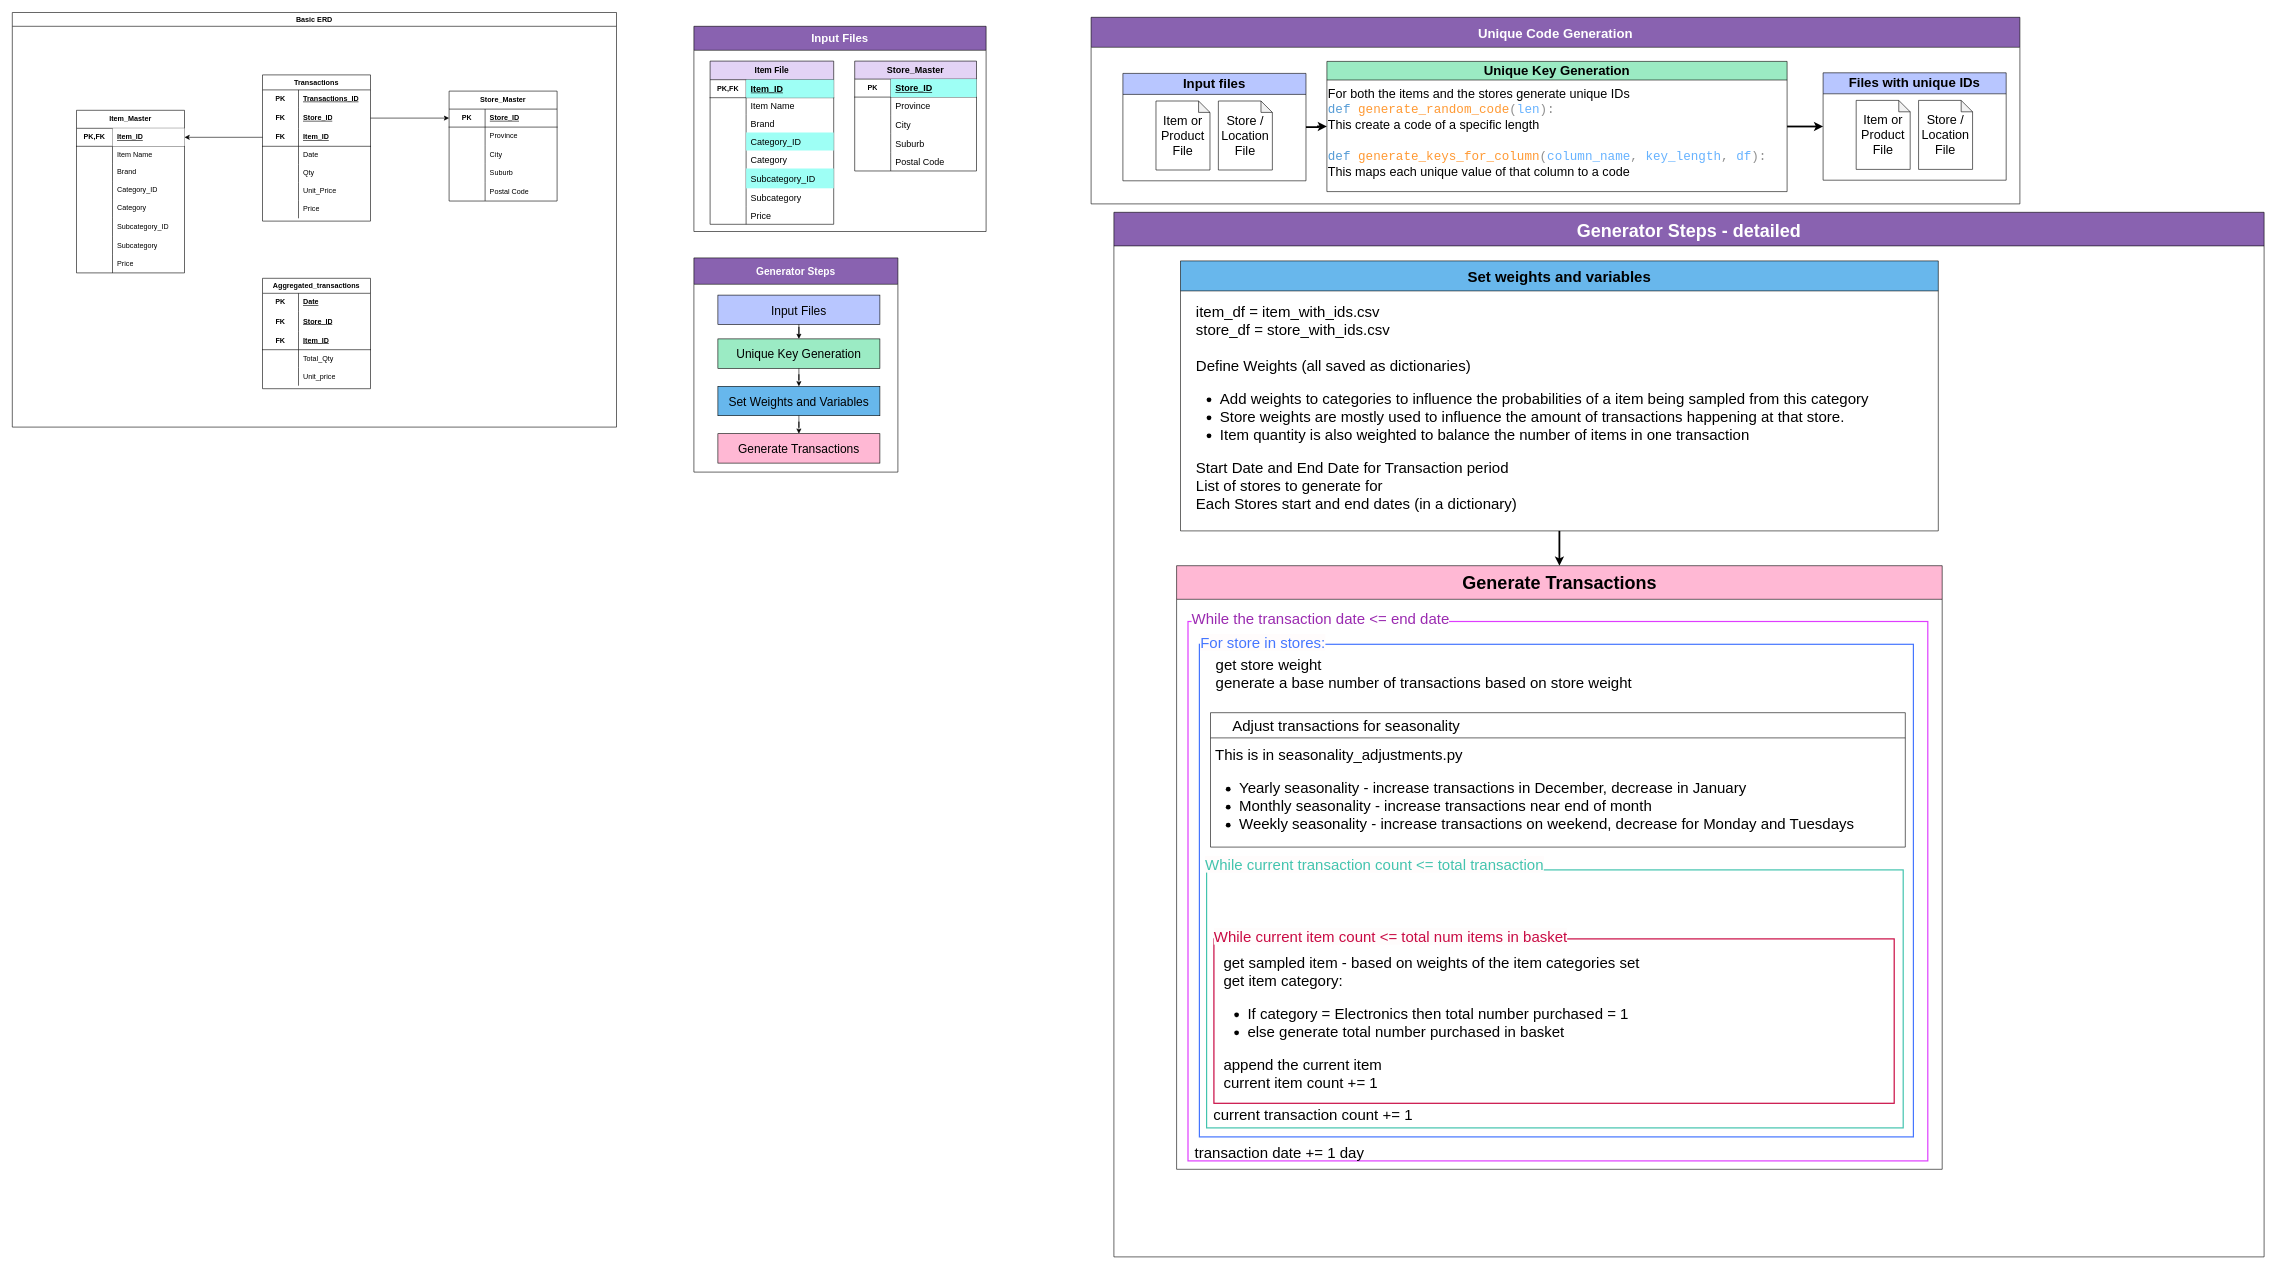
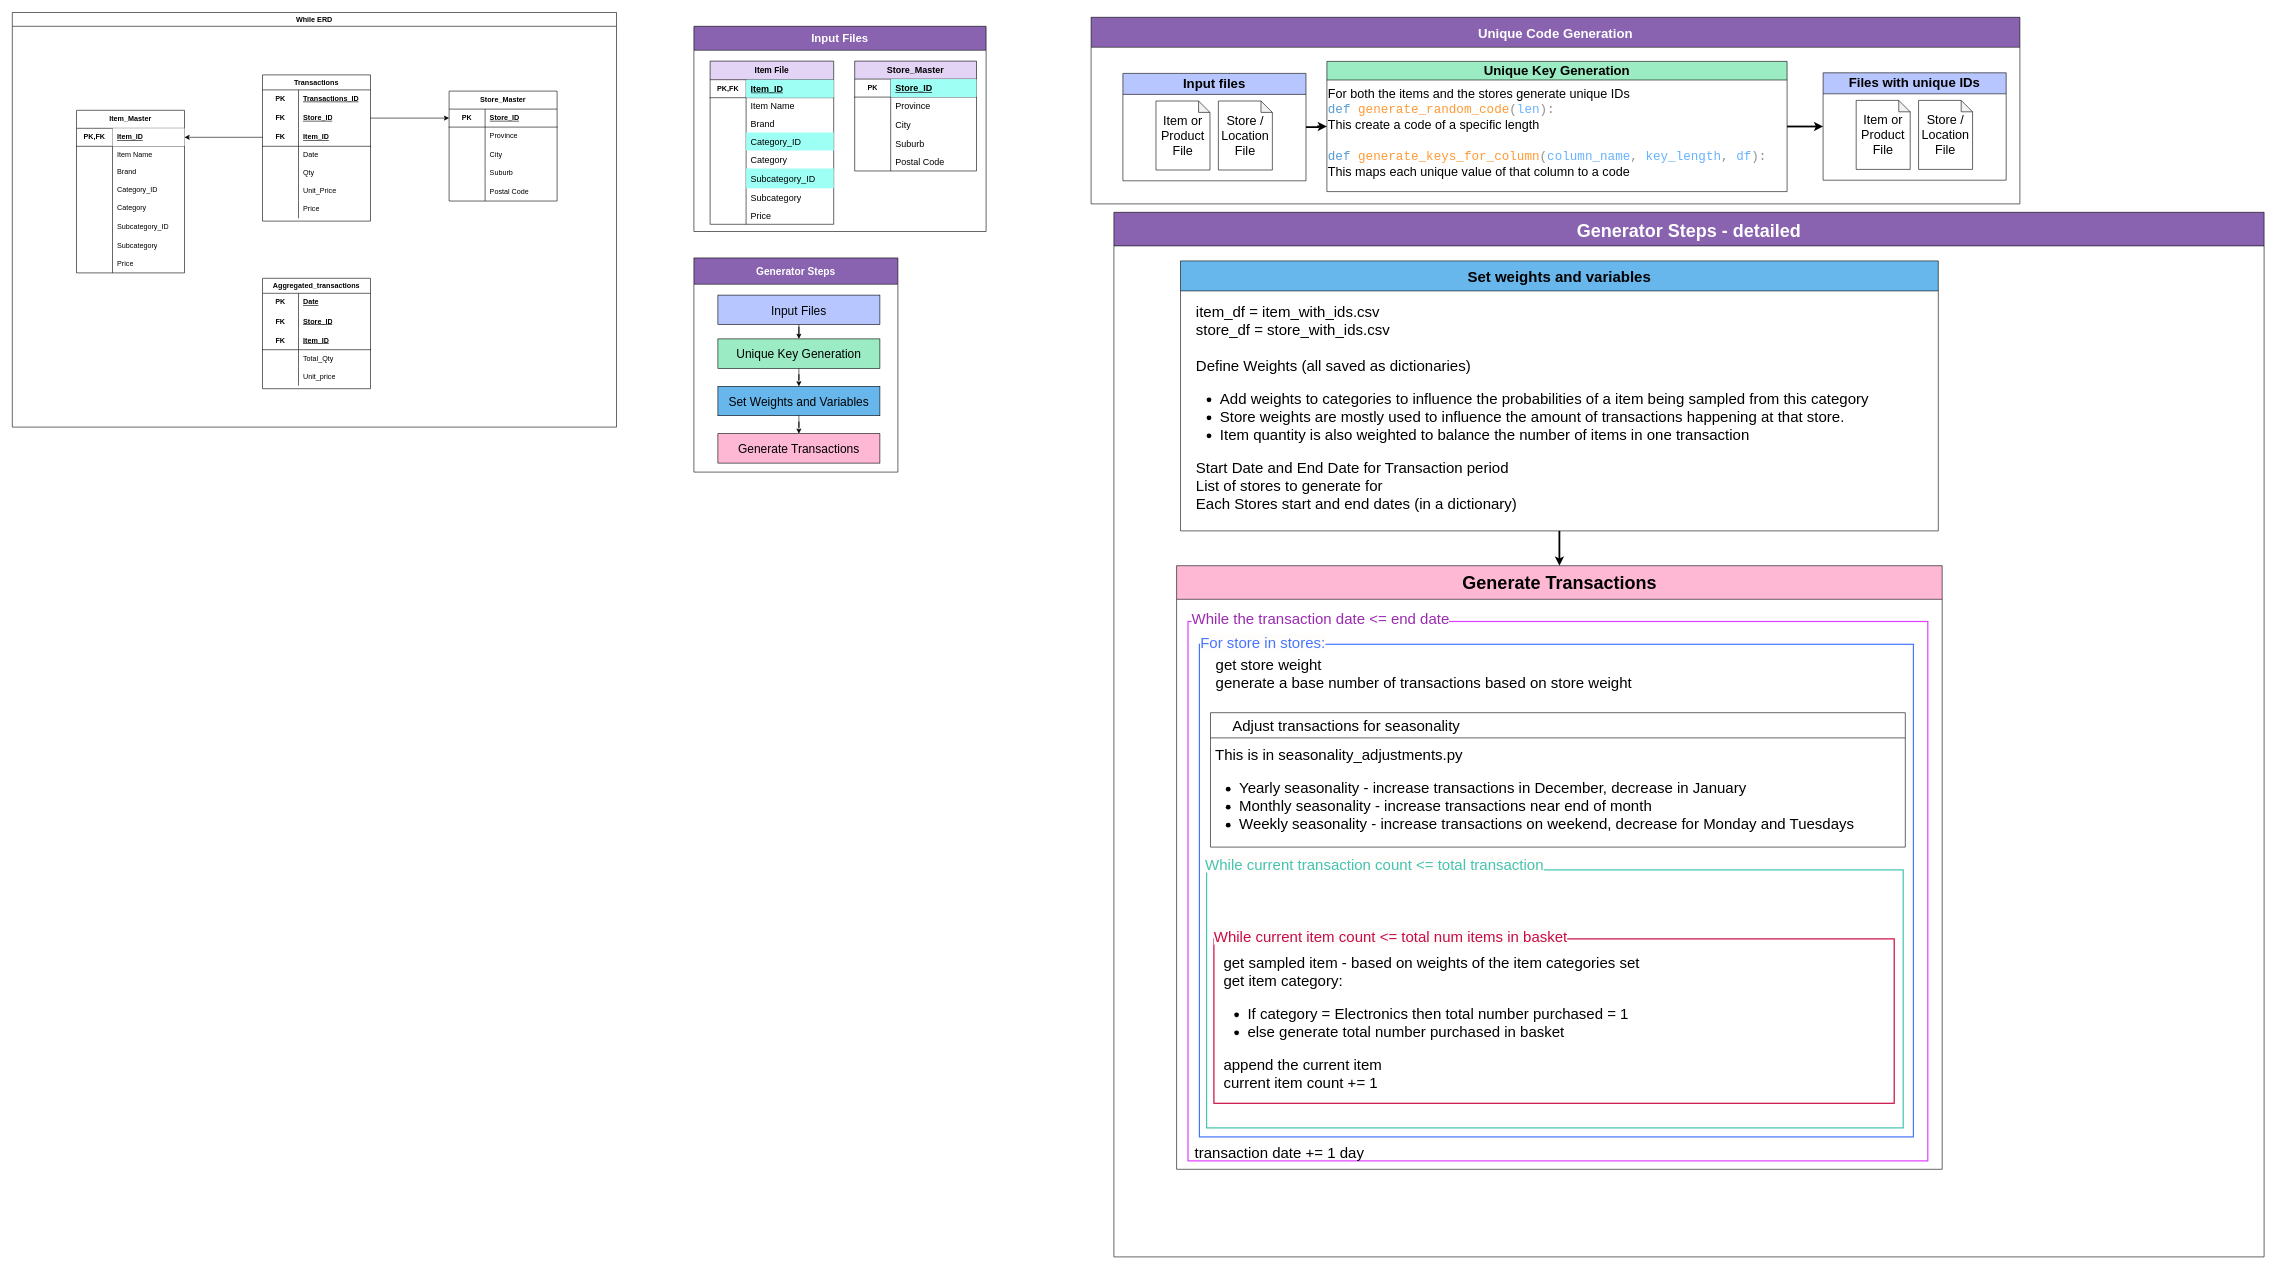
(314, 20) -> (314, 20)
(1330, 1114) -> none
